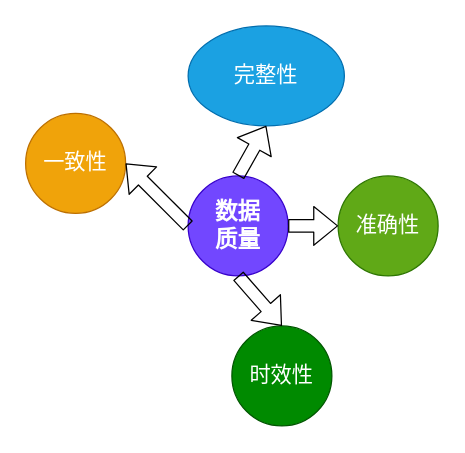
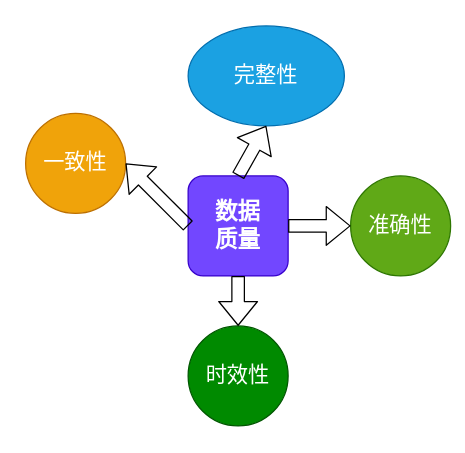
(238, 226) -> (238, 226)
(388, 226) -> (401, 226)
(282, 376) -> (238, 376)
